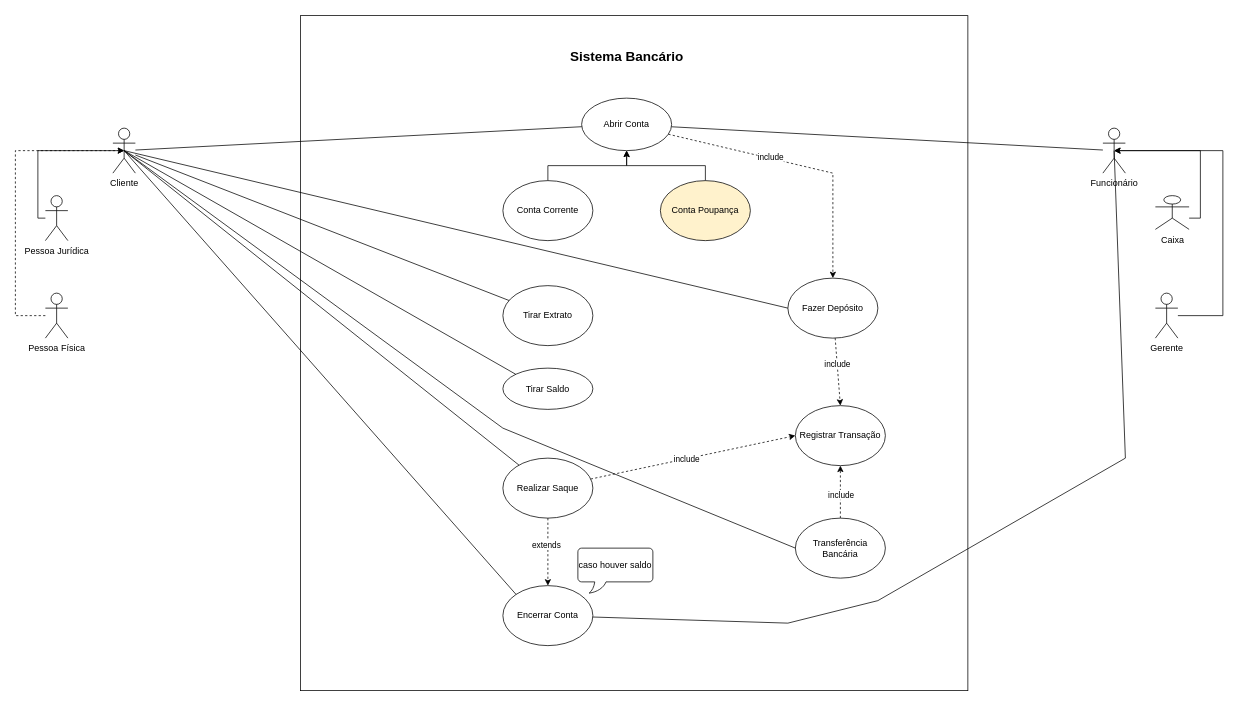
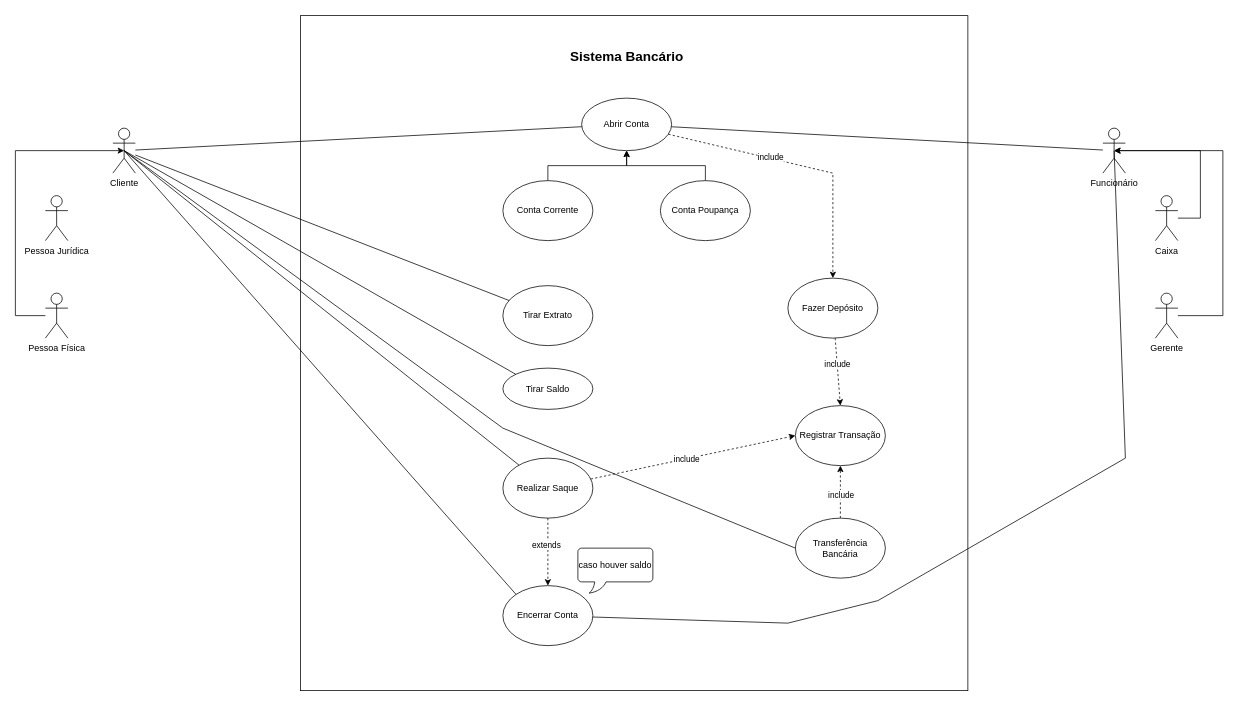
(38, 189) -> none
(705, 210) -> (705, 210)
(1172, 212) -> (1167, 218)
(459, 230) -> none
(15, 238) -> (15, 238)
